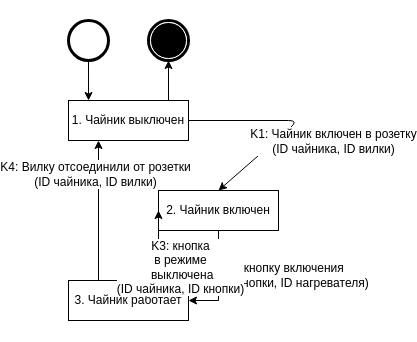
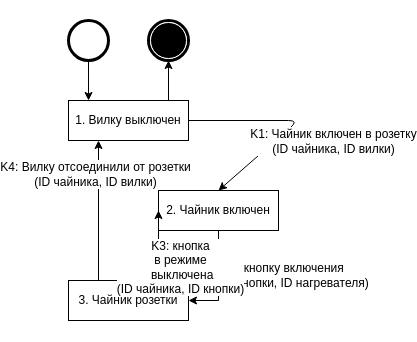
(129, 121) -> (129, 121)
(129, 301) -> (129, 301)
